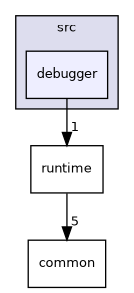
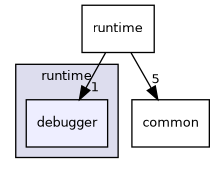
(67, 28) -> (67, 77)
(67, 117) -> (94, 73)
